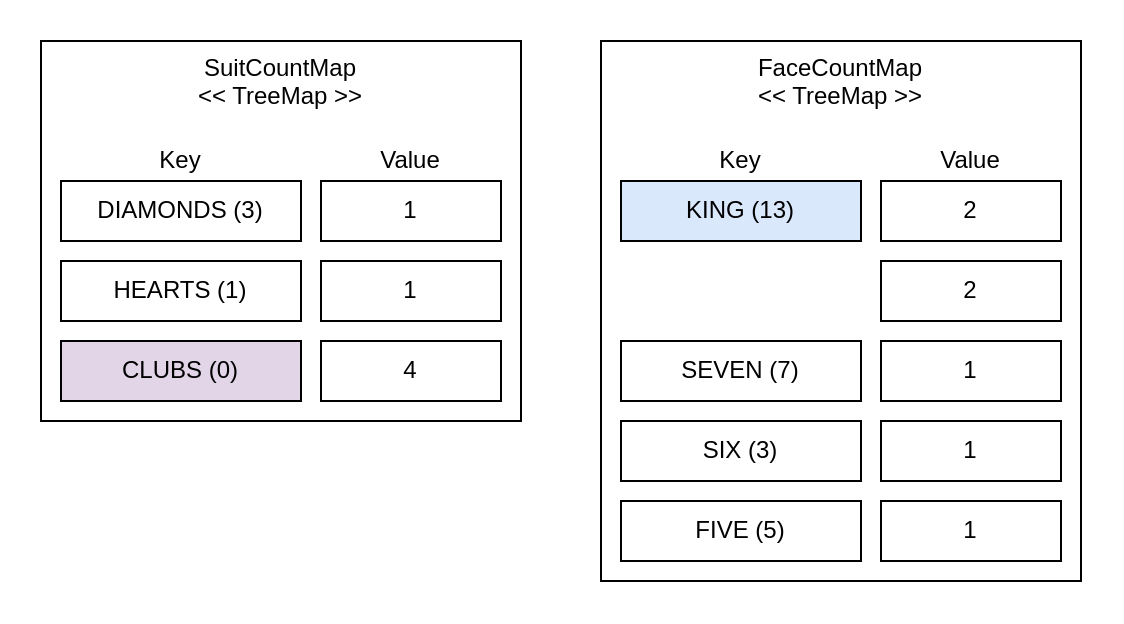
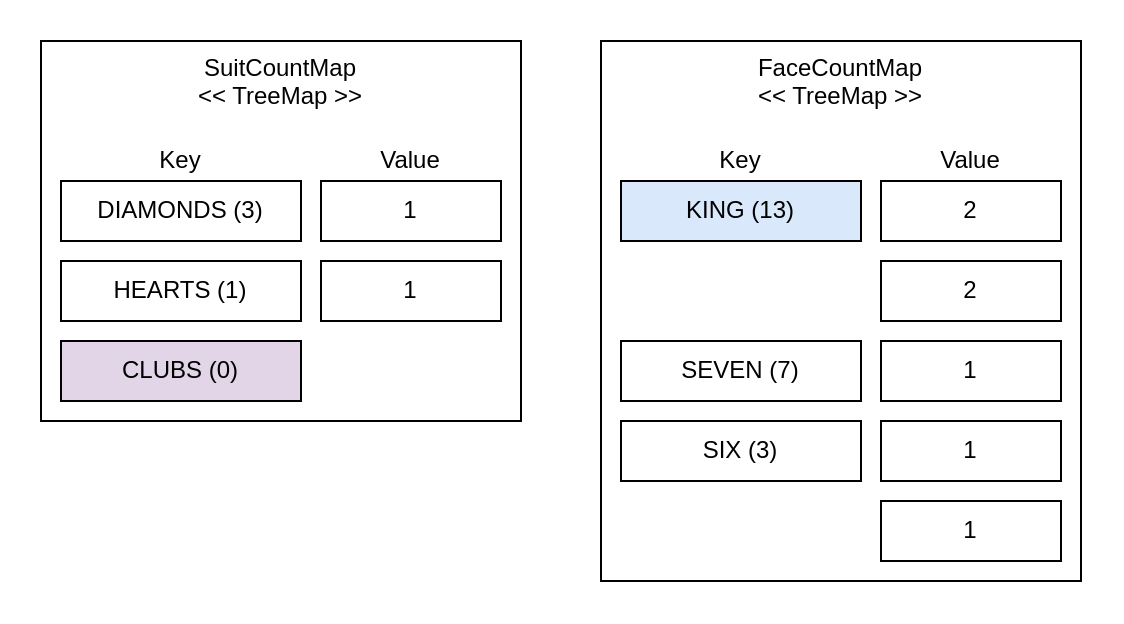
(411, 371) -> none
(741, 531) -> none
